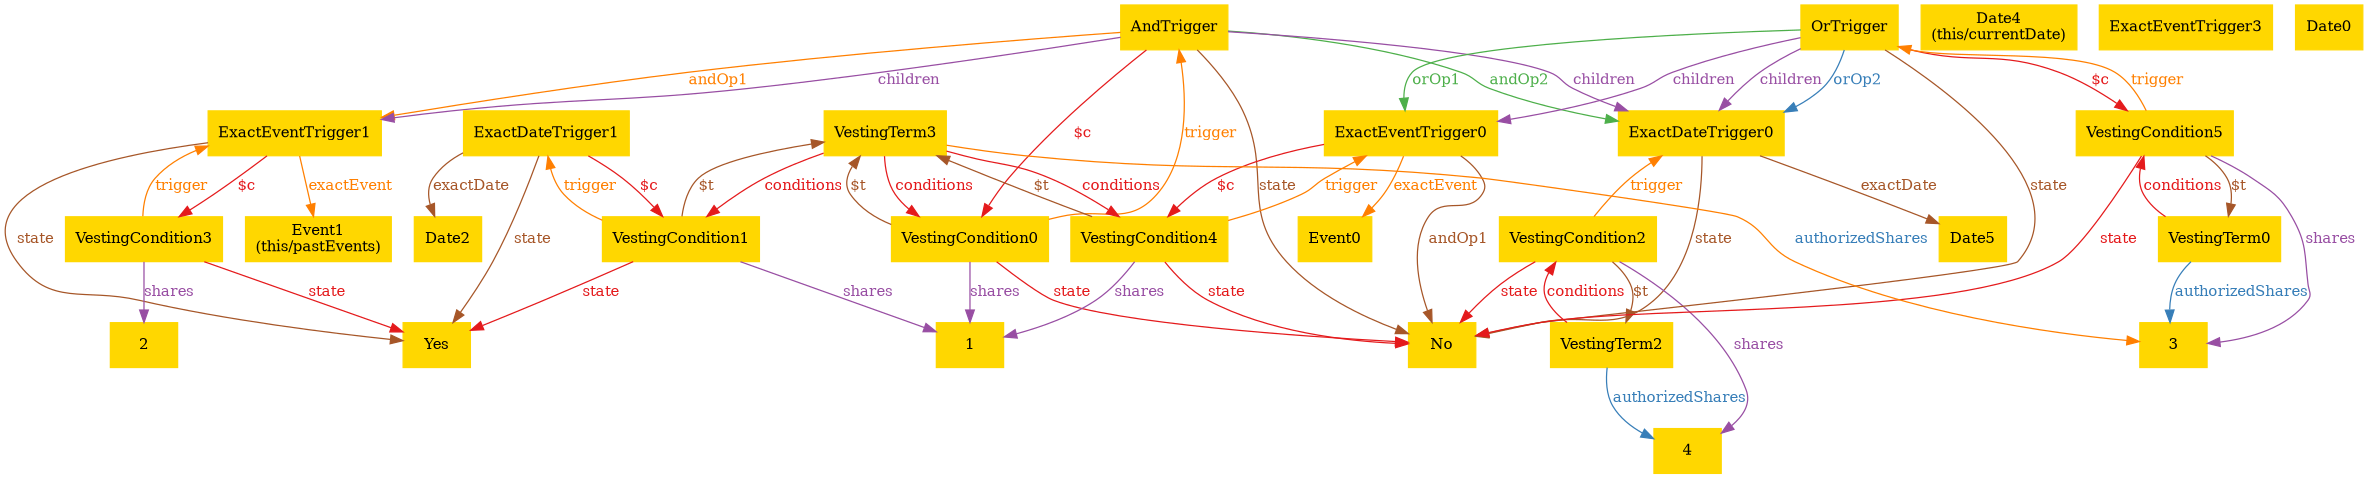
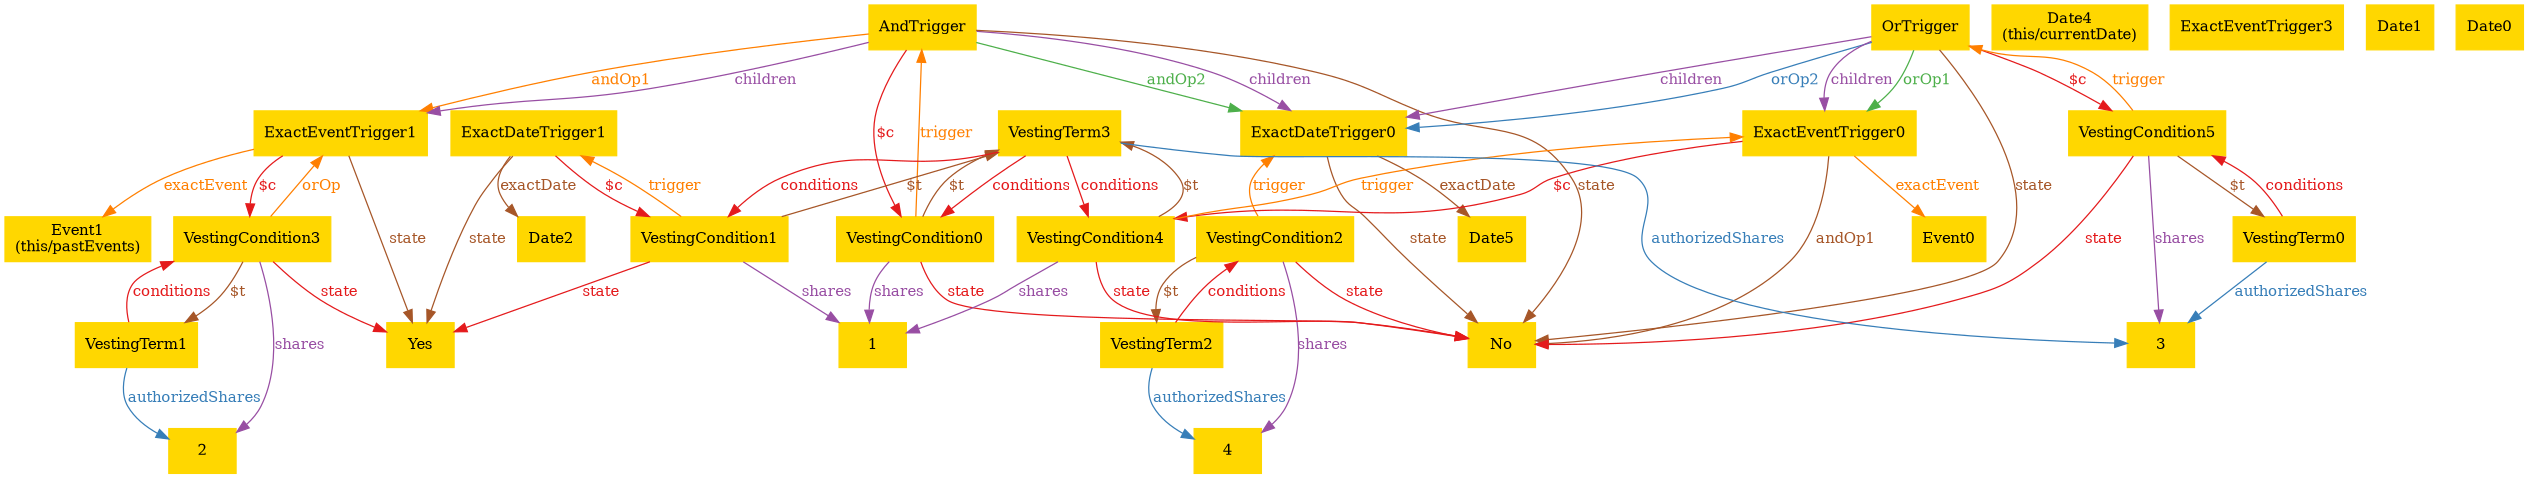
none -> (2400, 27)
(182, 186) -> (321, 186)
(1550, 187) -> (1648, 198)
none -> (136, 345)
